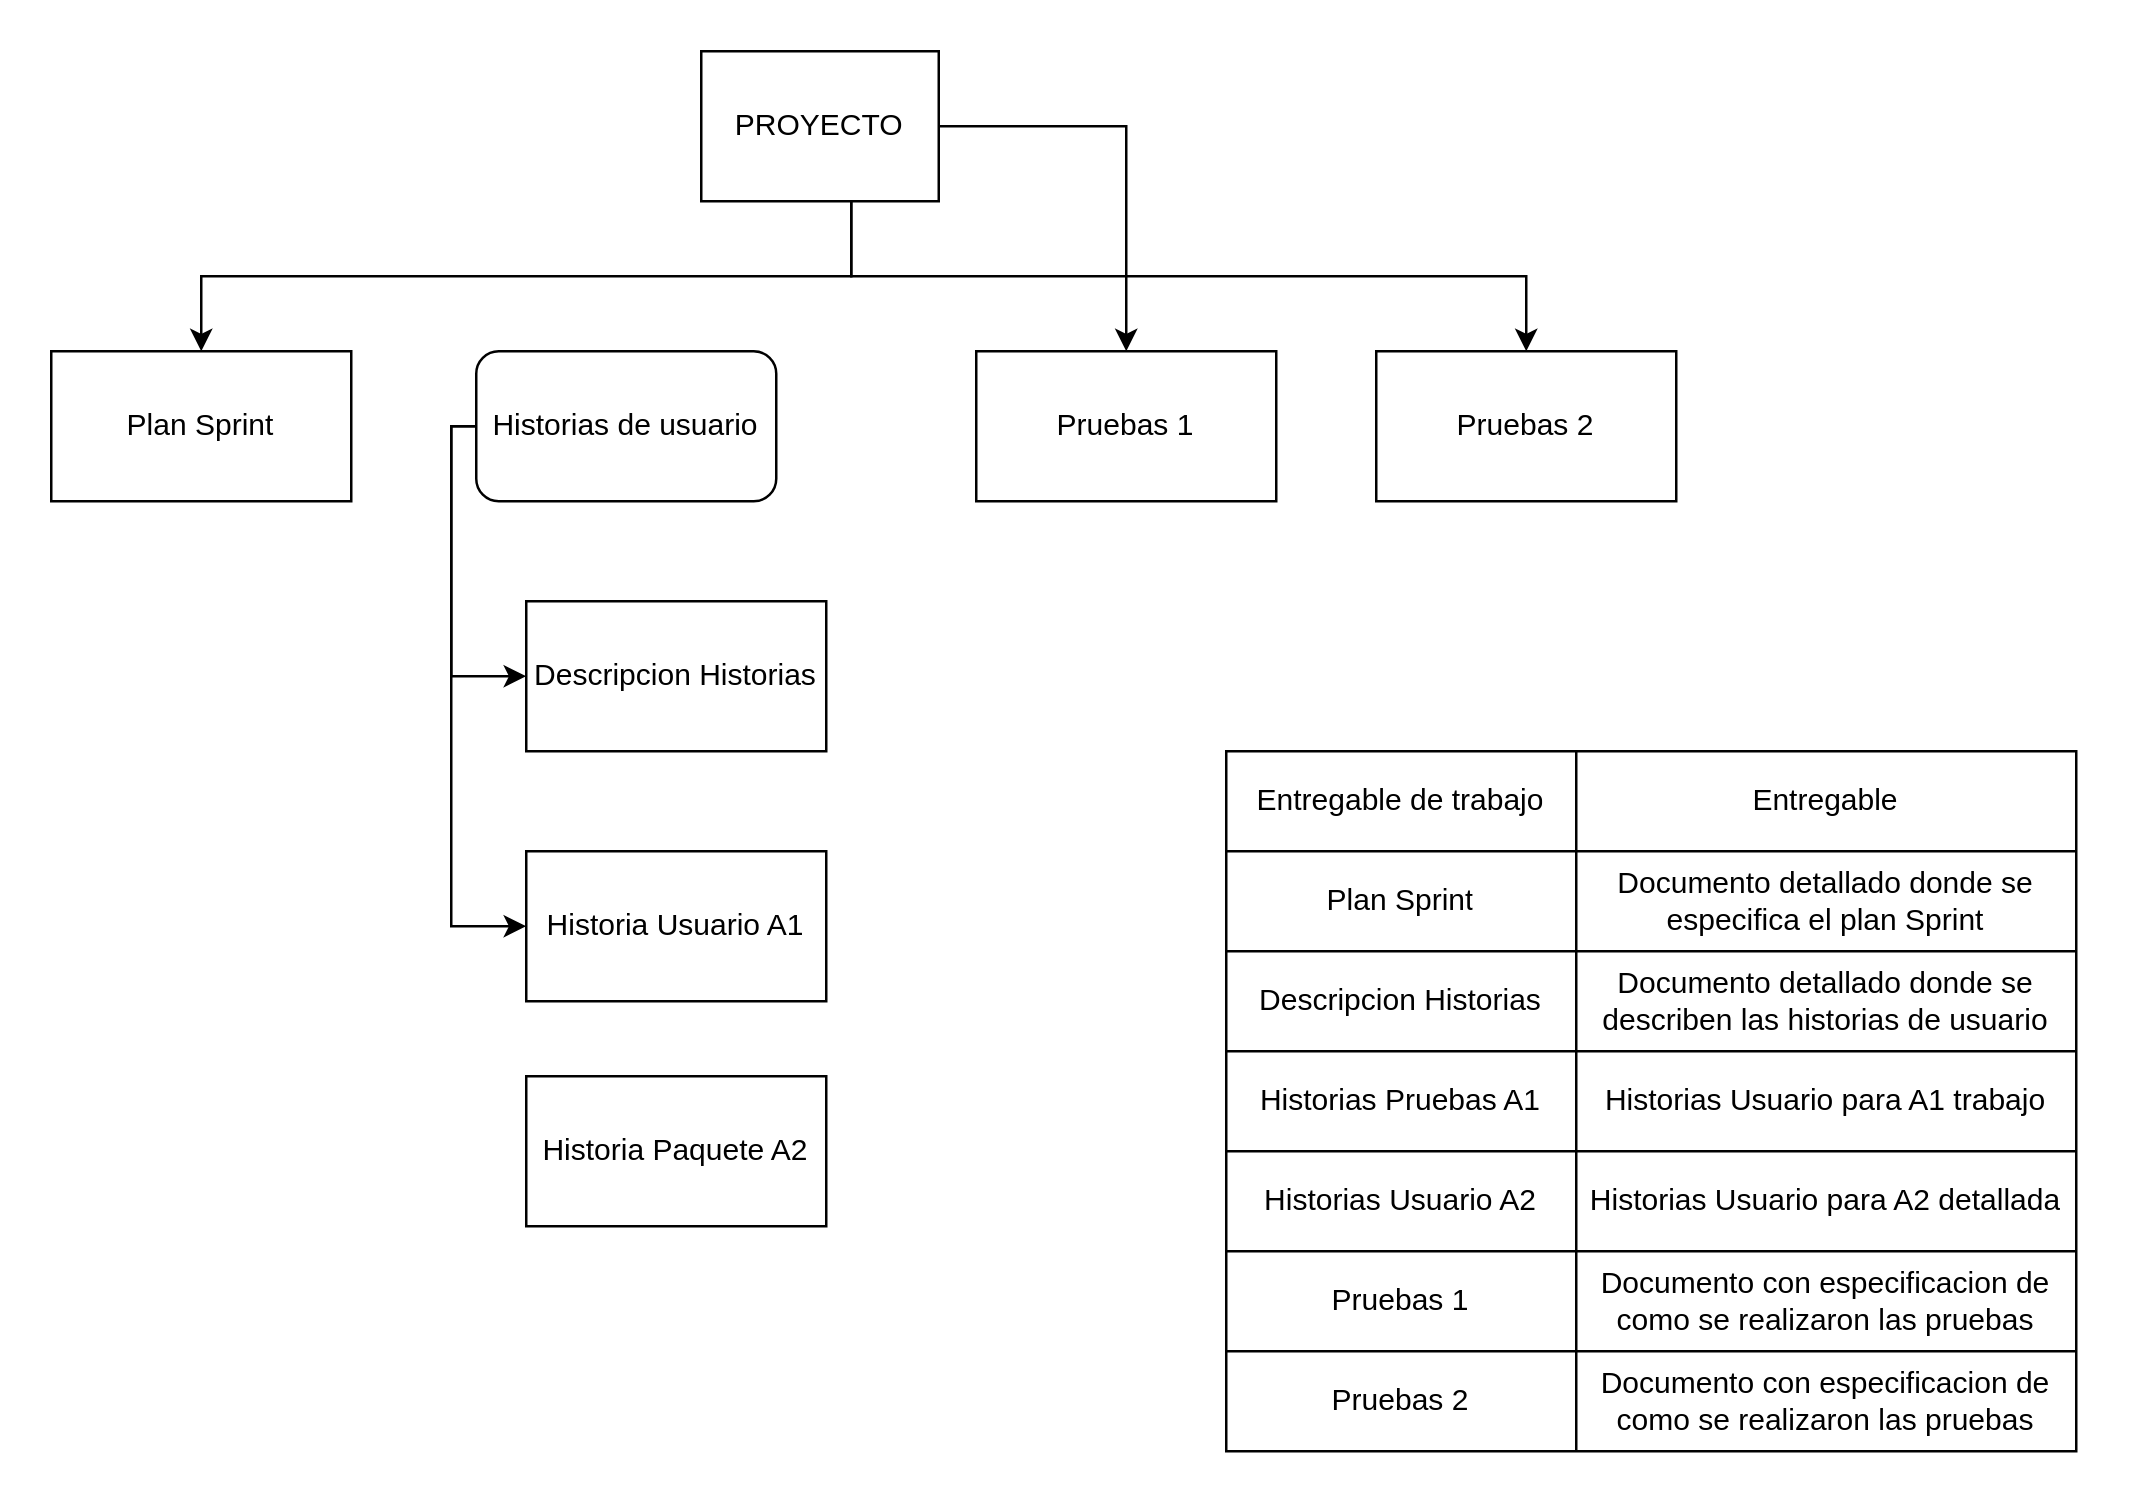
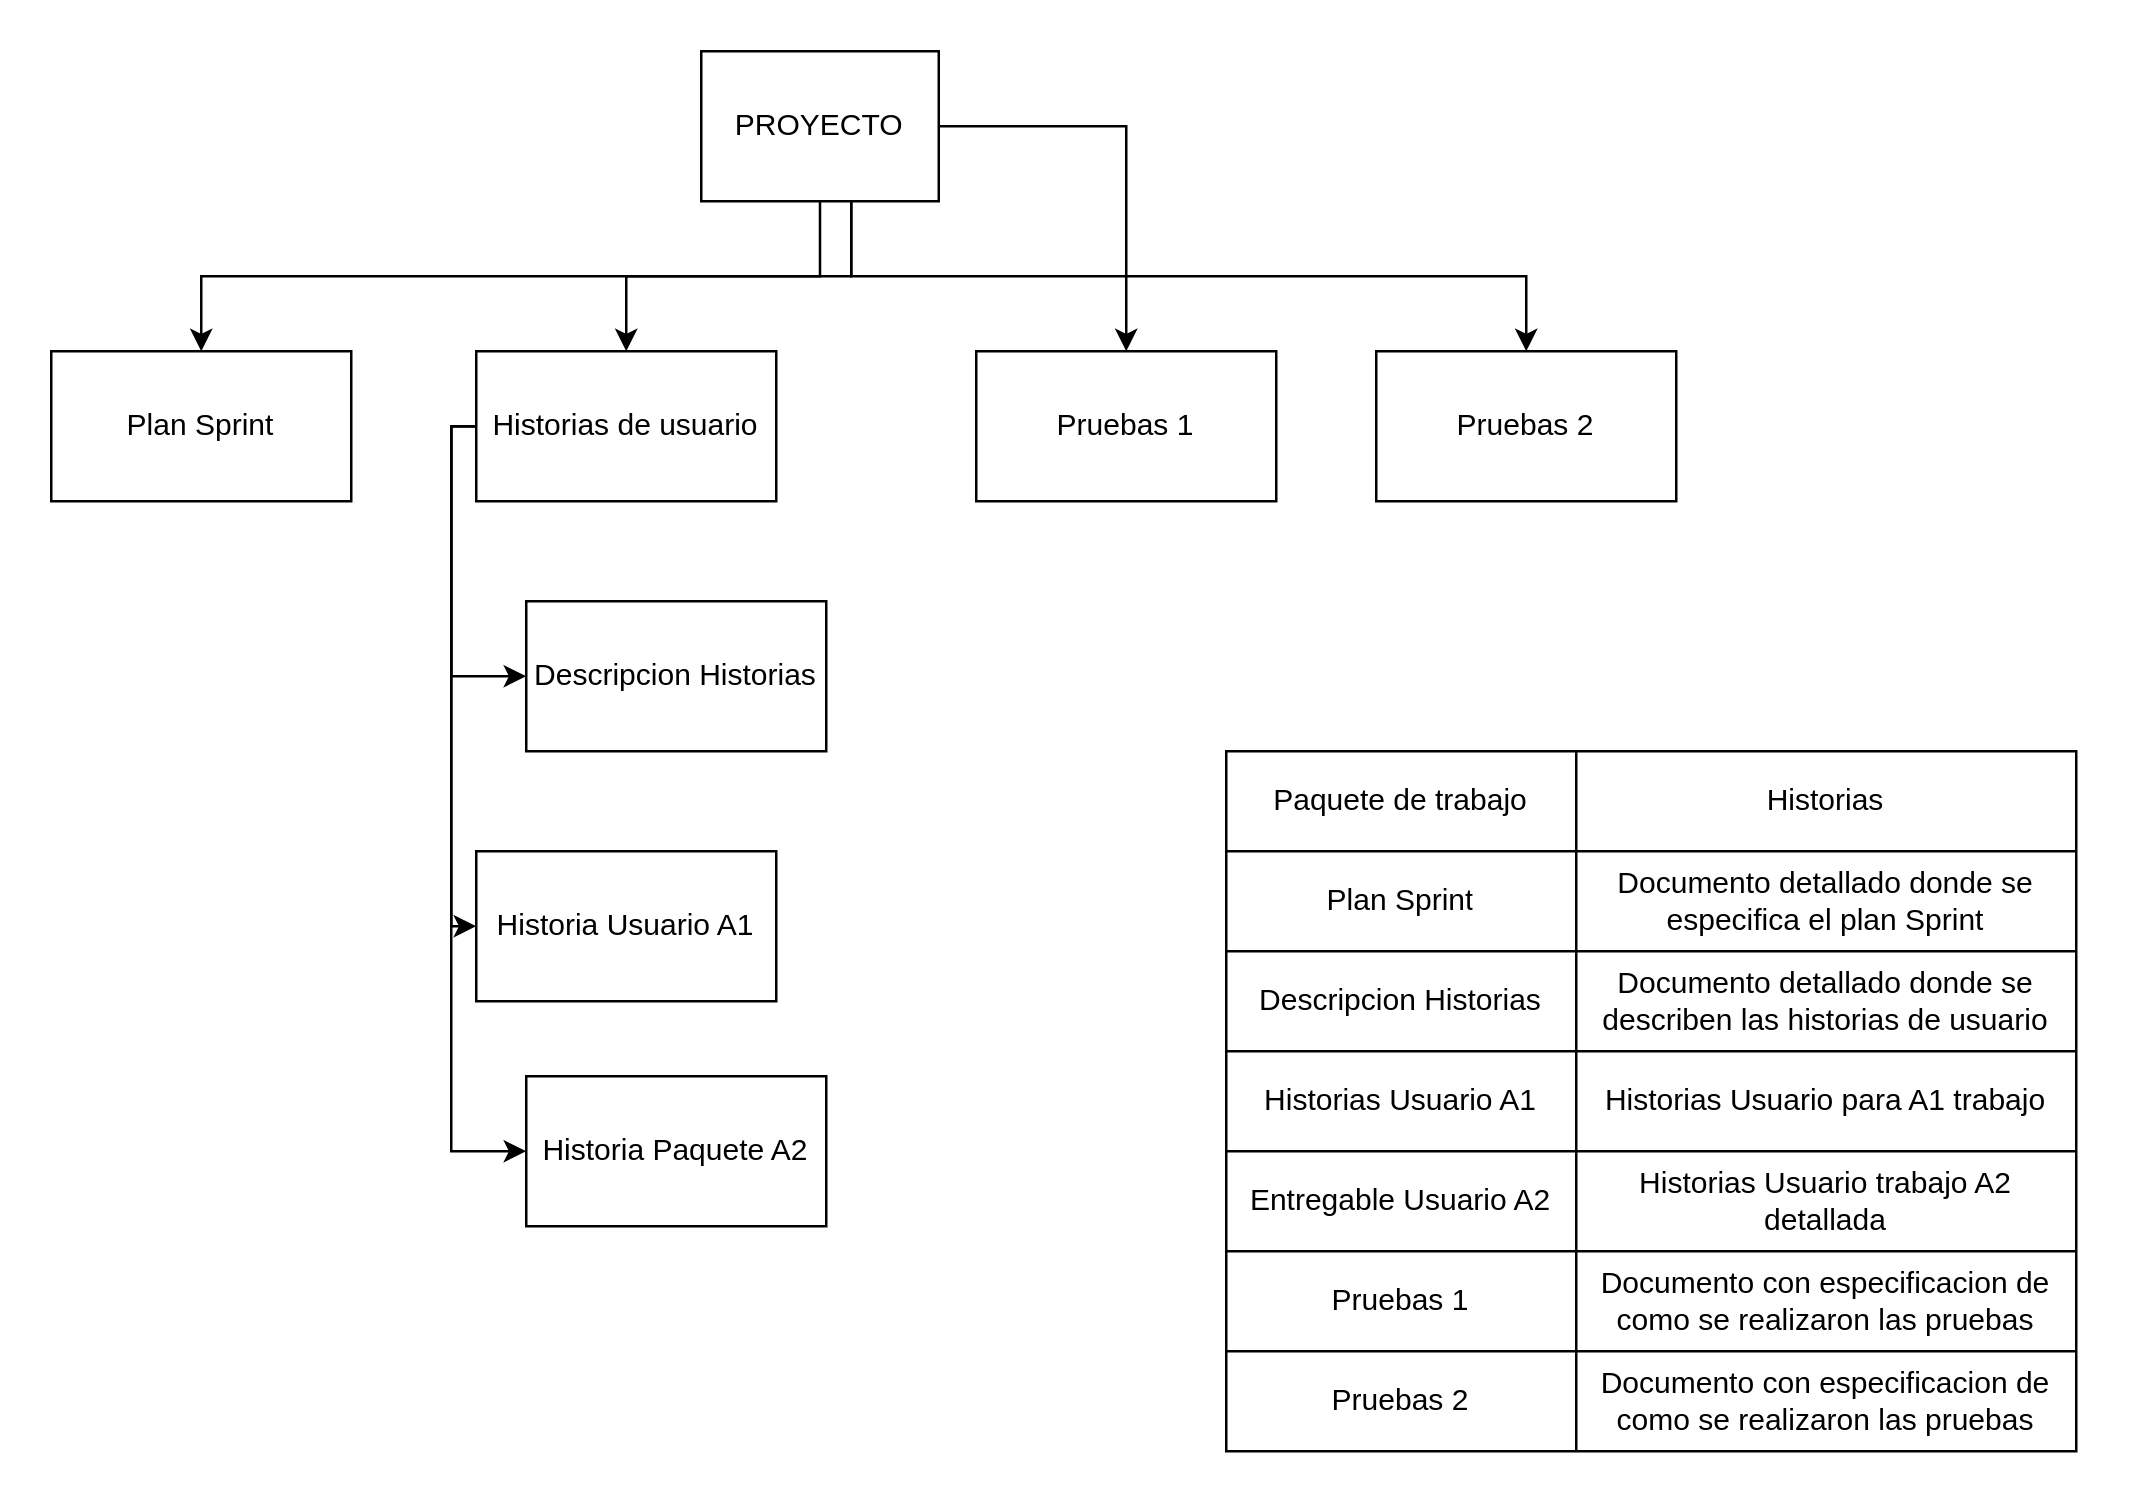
none -> (820, 236)
(626, 426) -> (626, 426)
(1401, 801) -> (1401, 801)
(1826, 801) -> (1826, 801)
(676, 926) -> (626, 926)
none -> (451, 1070)
(1401, 1101) -> (1401, 1101)
(1401, 1201) -> (1401, 1201)
(1826, 1201) -> (1826, 1201)
